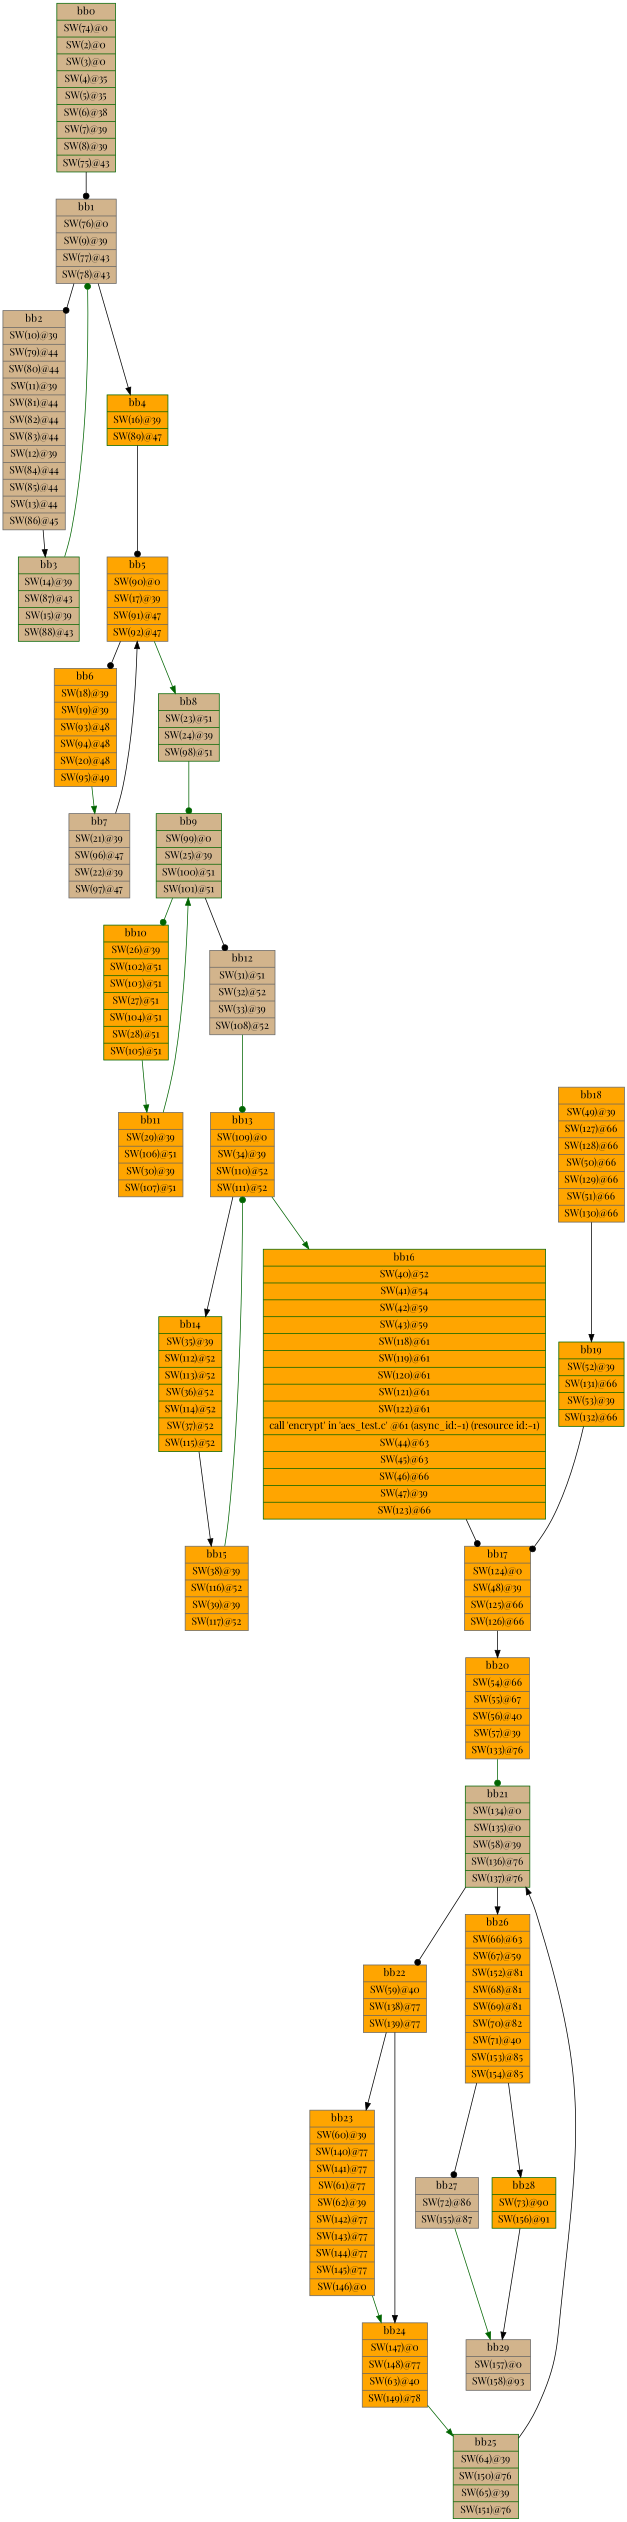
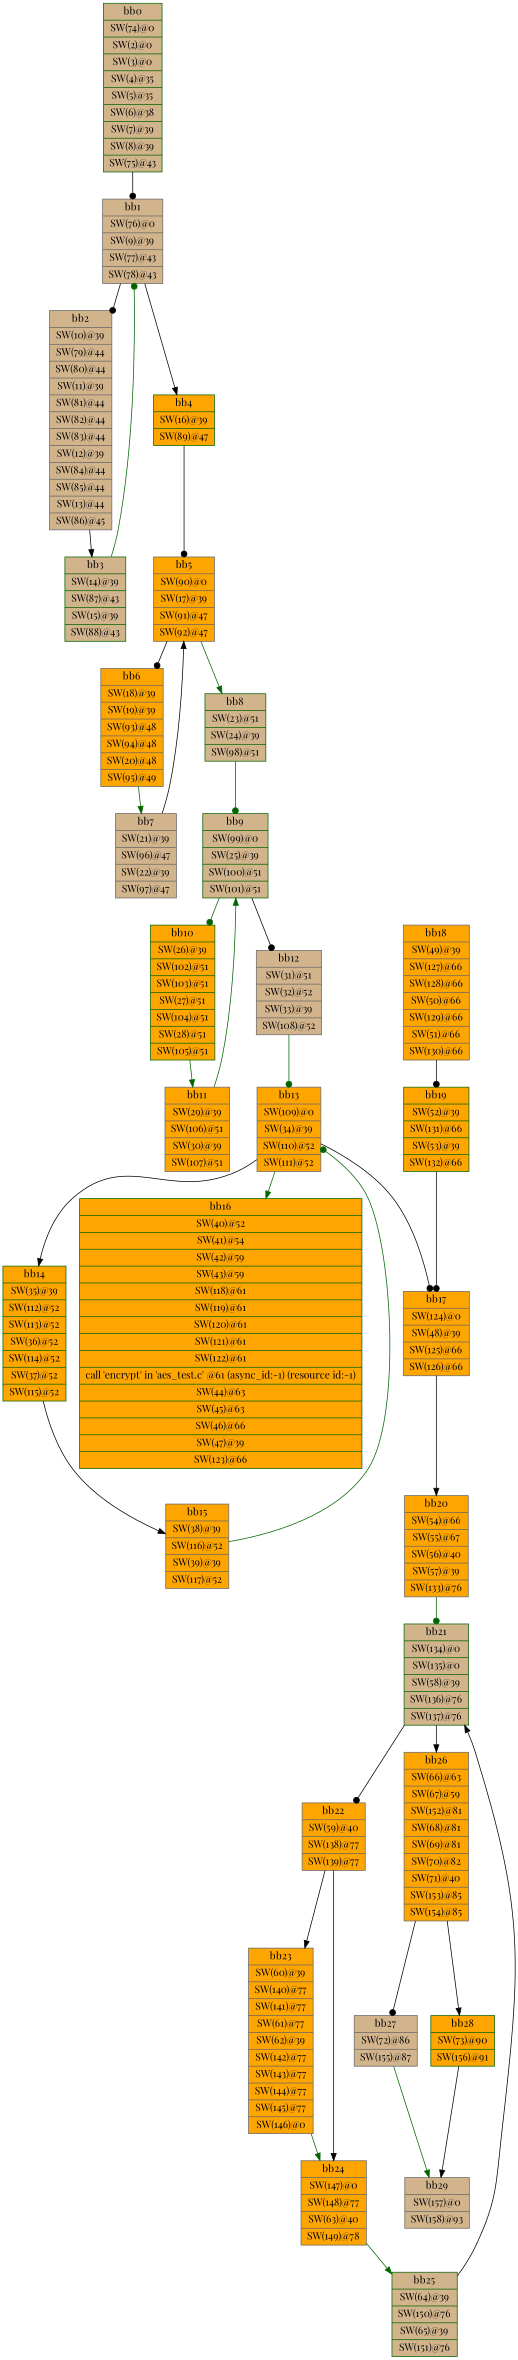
(591, 1278) -> (436, 1071)
(471, 1530) -> (394, 1200)
